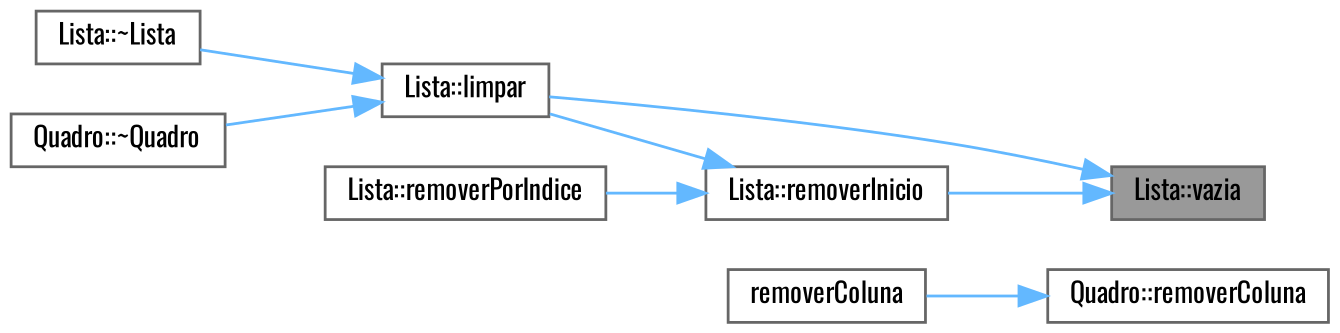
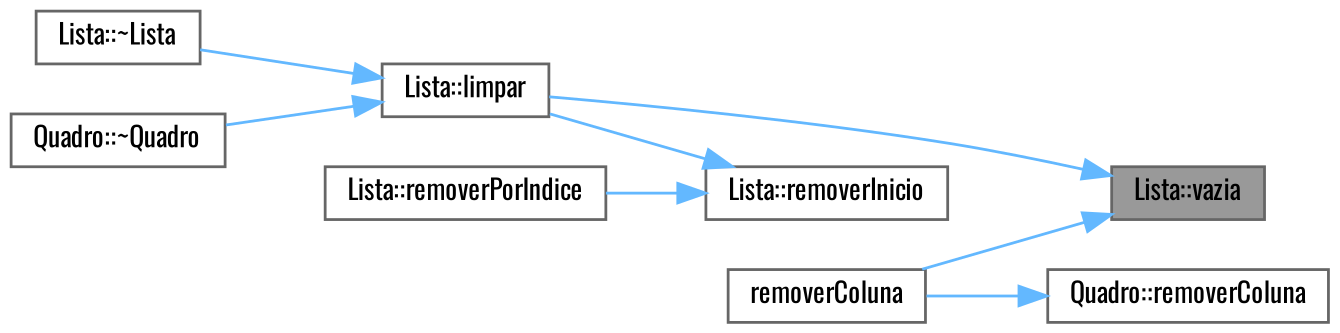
(1016, 193) -> (1003, 246)
